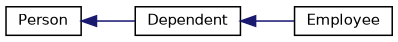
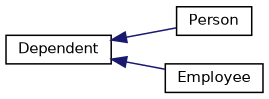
(116, 21) -> (151, 33)
